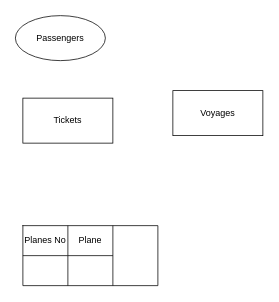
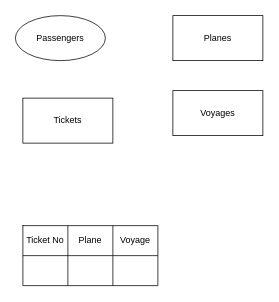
none -> (218, 38)
(45, 240) -> (45, 240)
none -> (135, 240)
